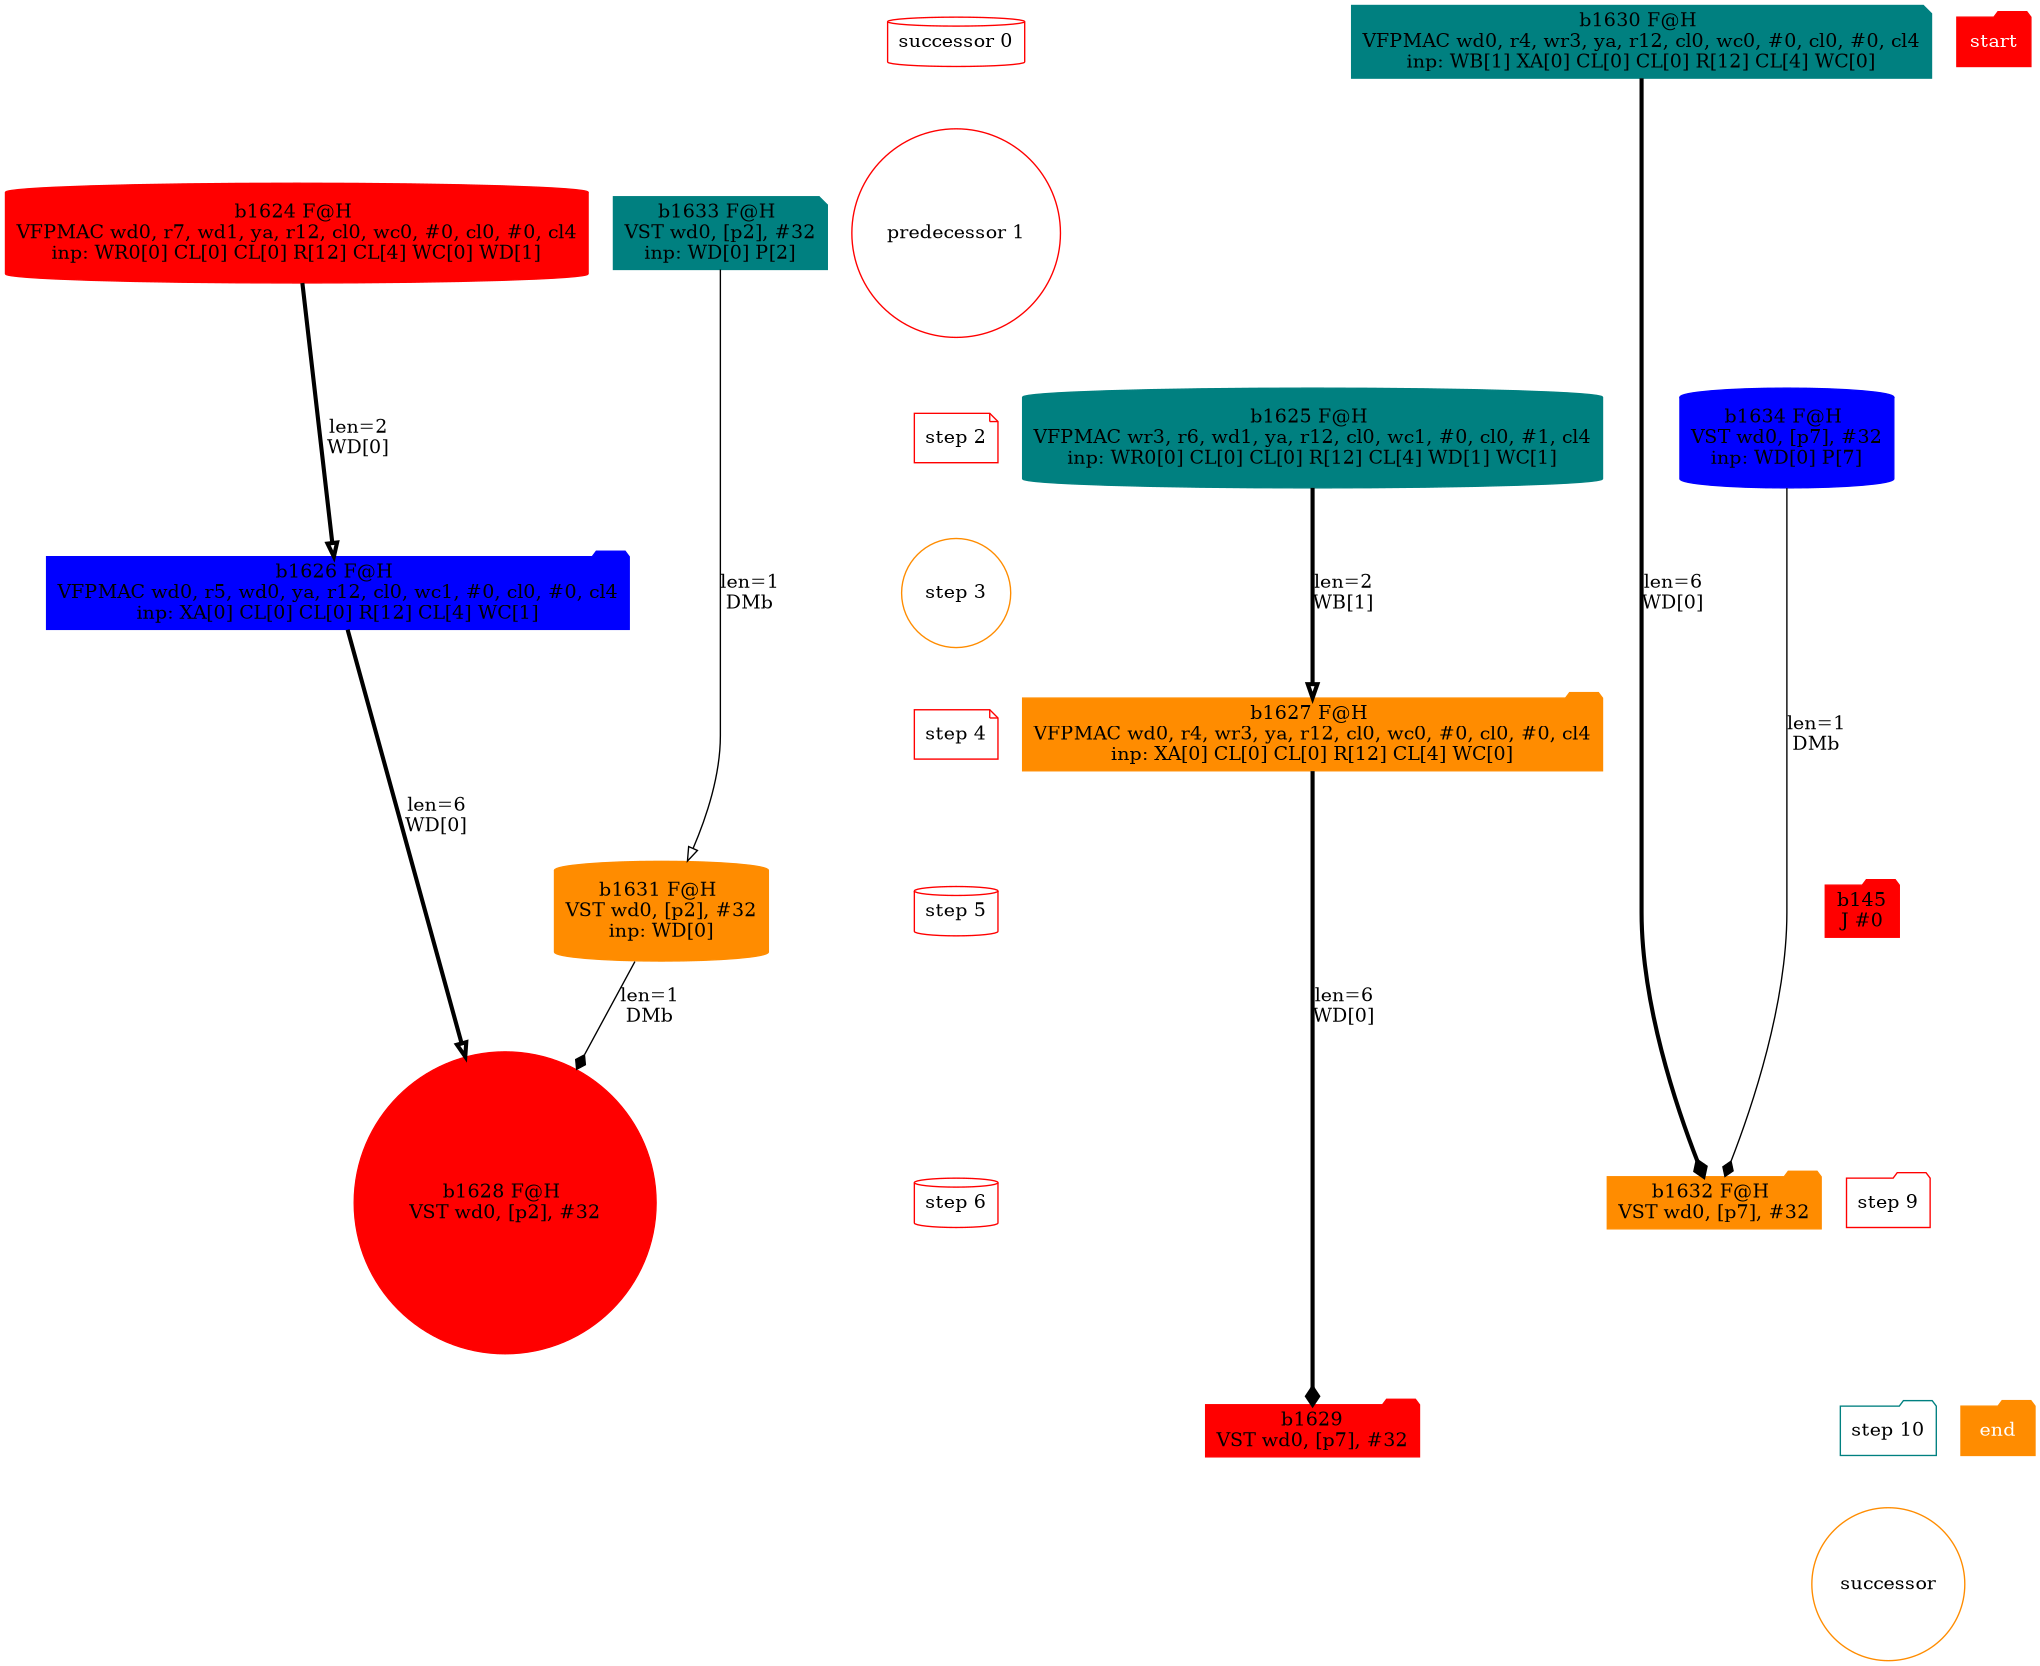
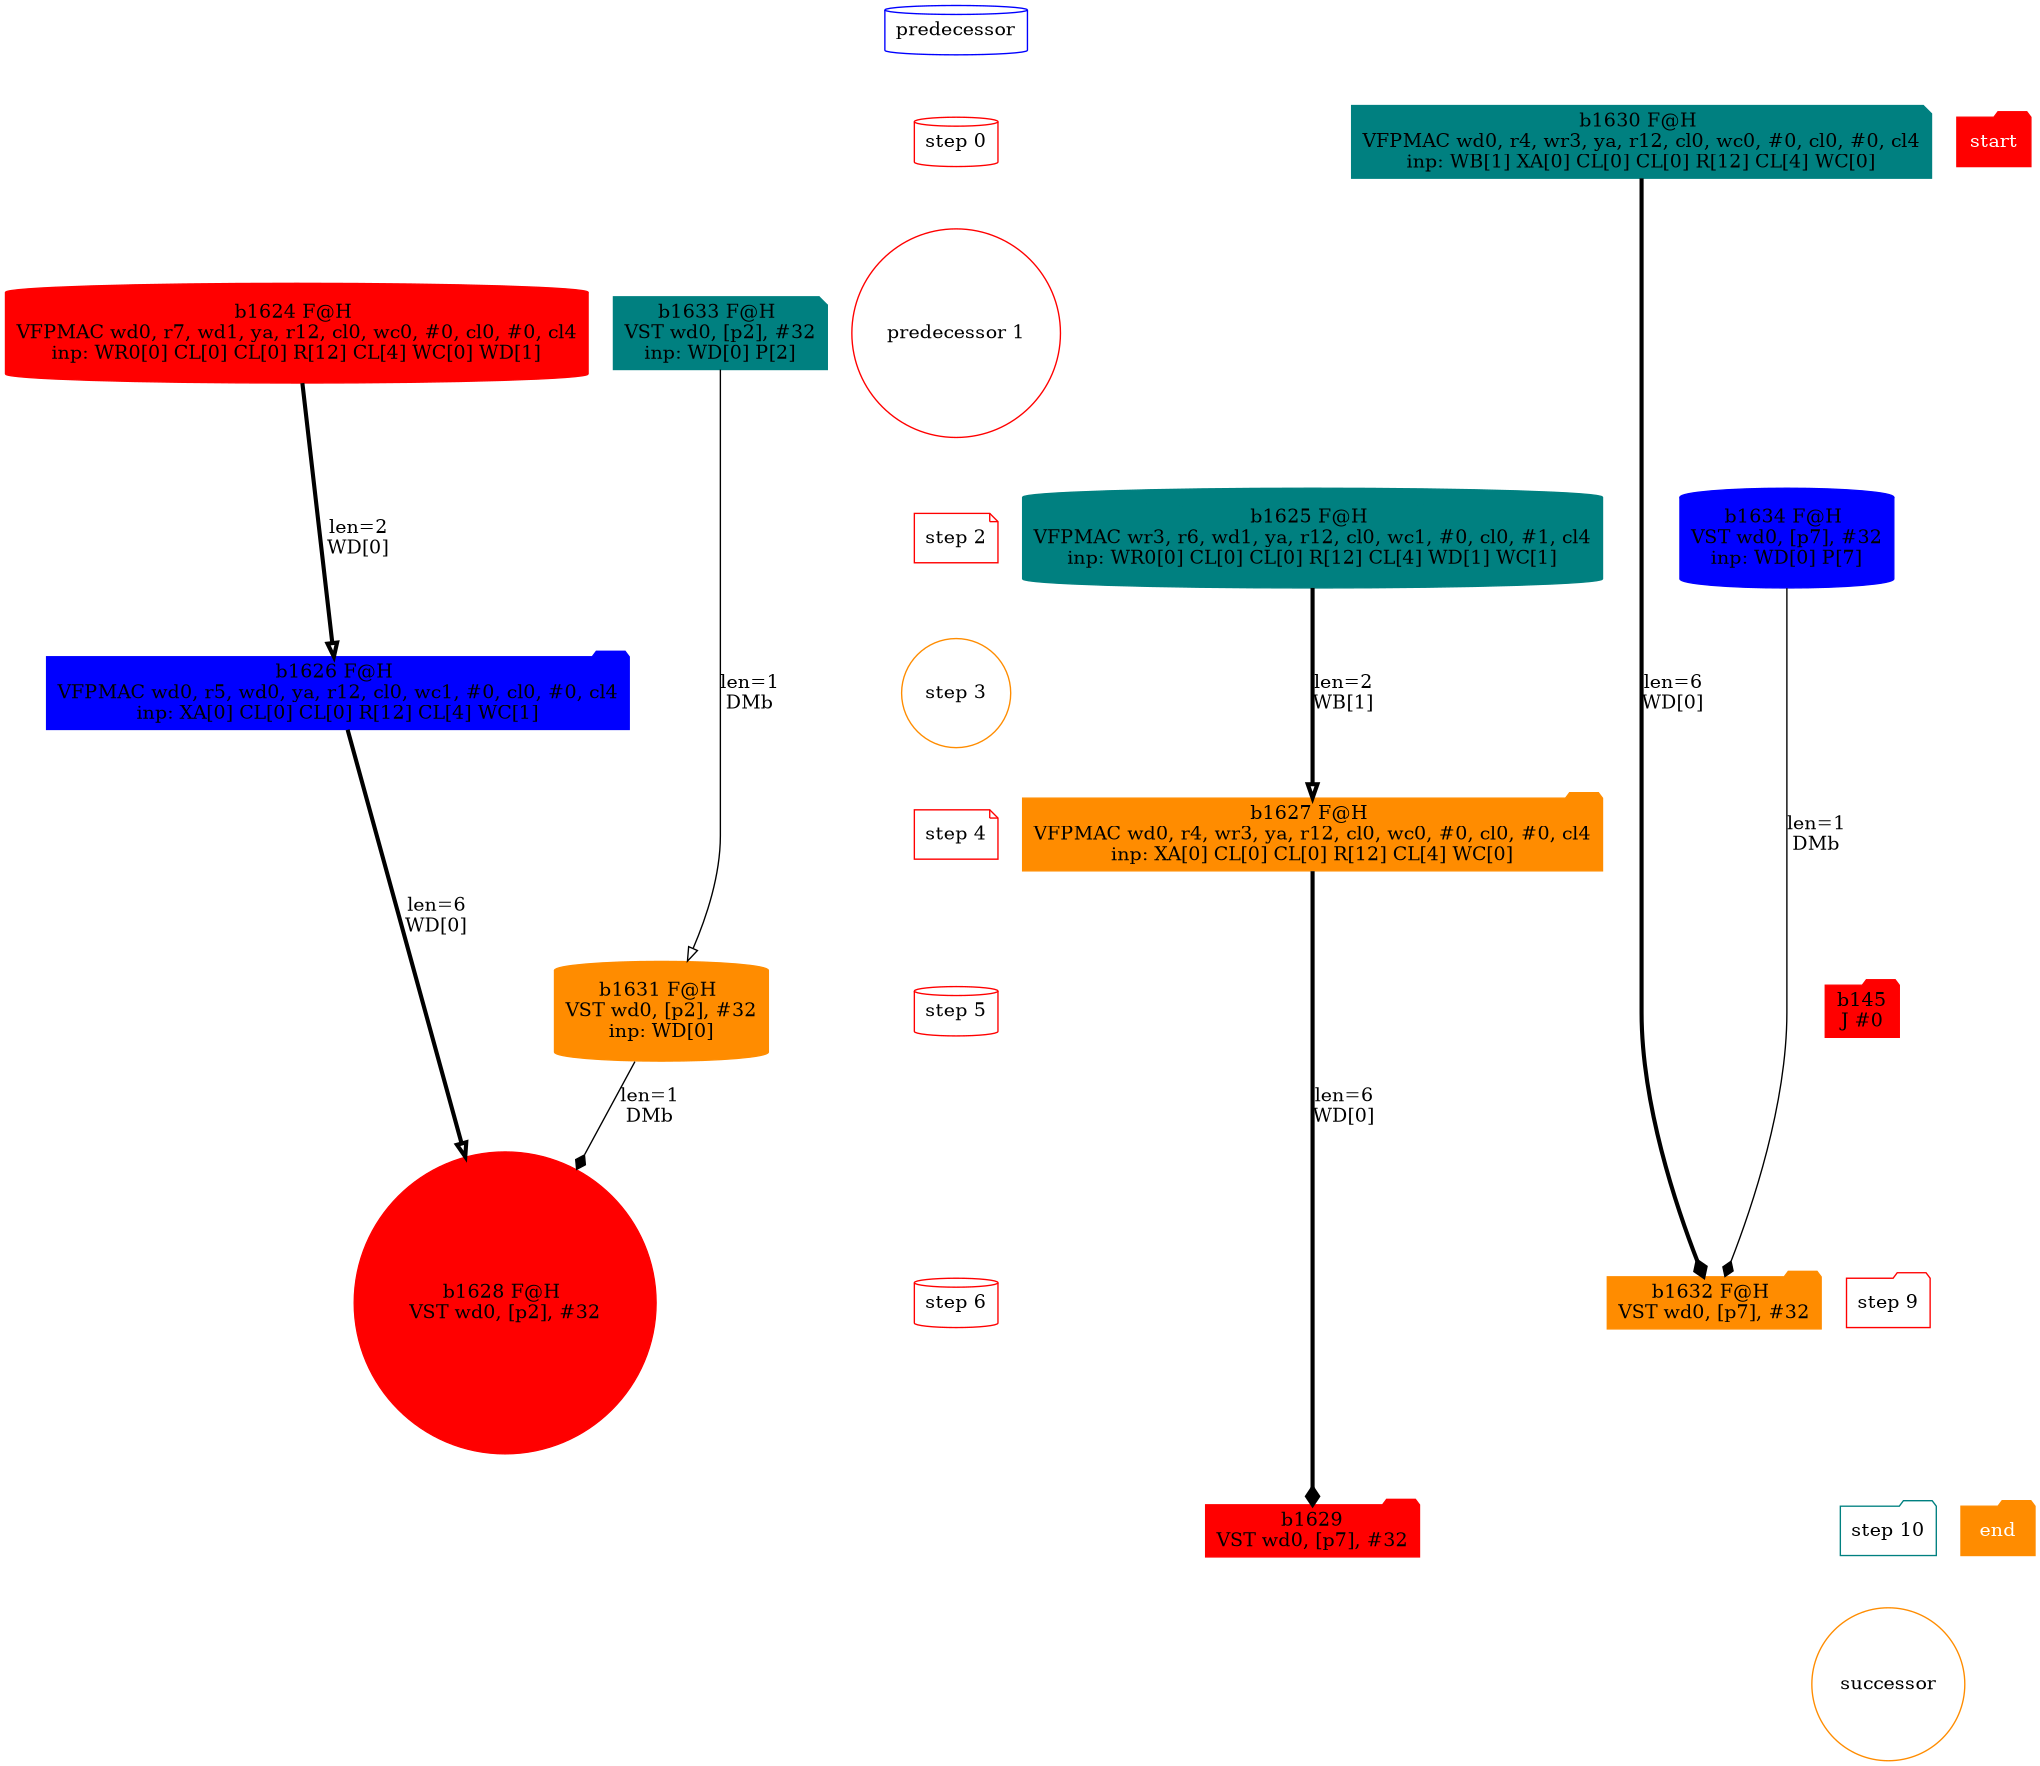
none -> (956, 30)
(956, 42) -> (956, 142)
